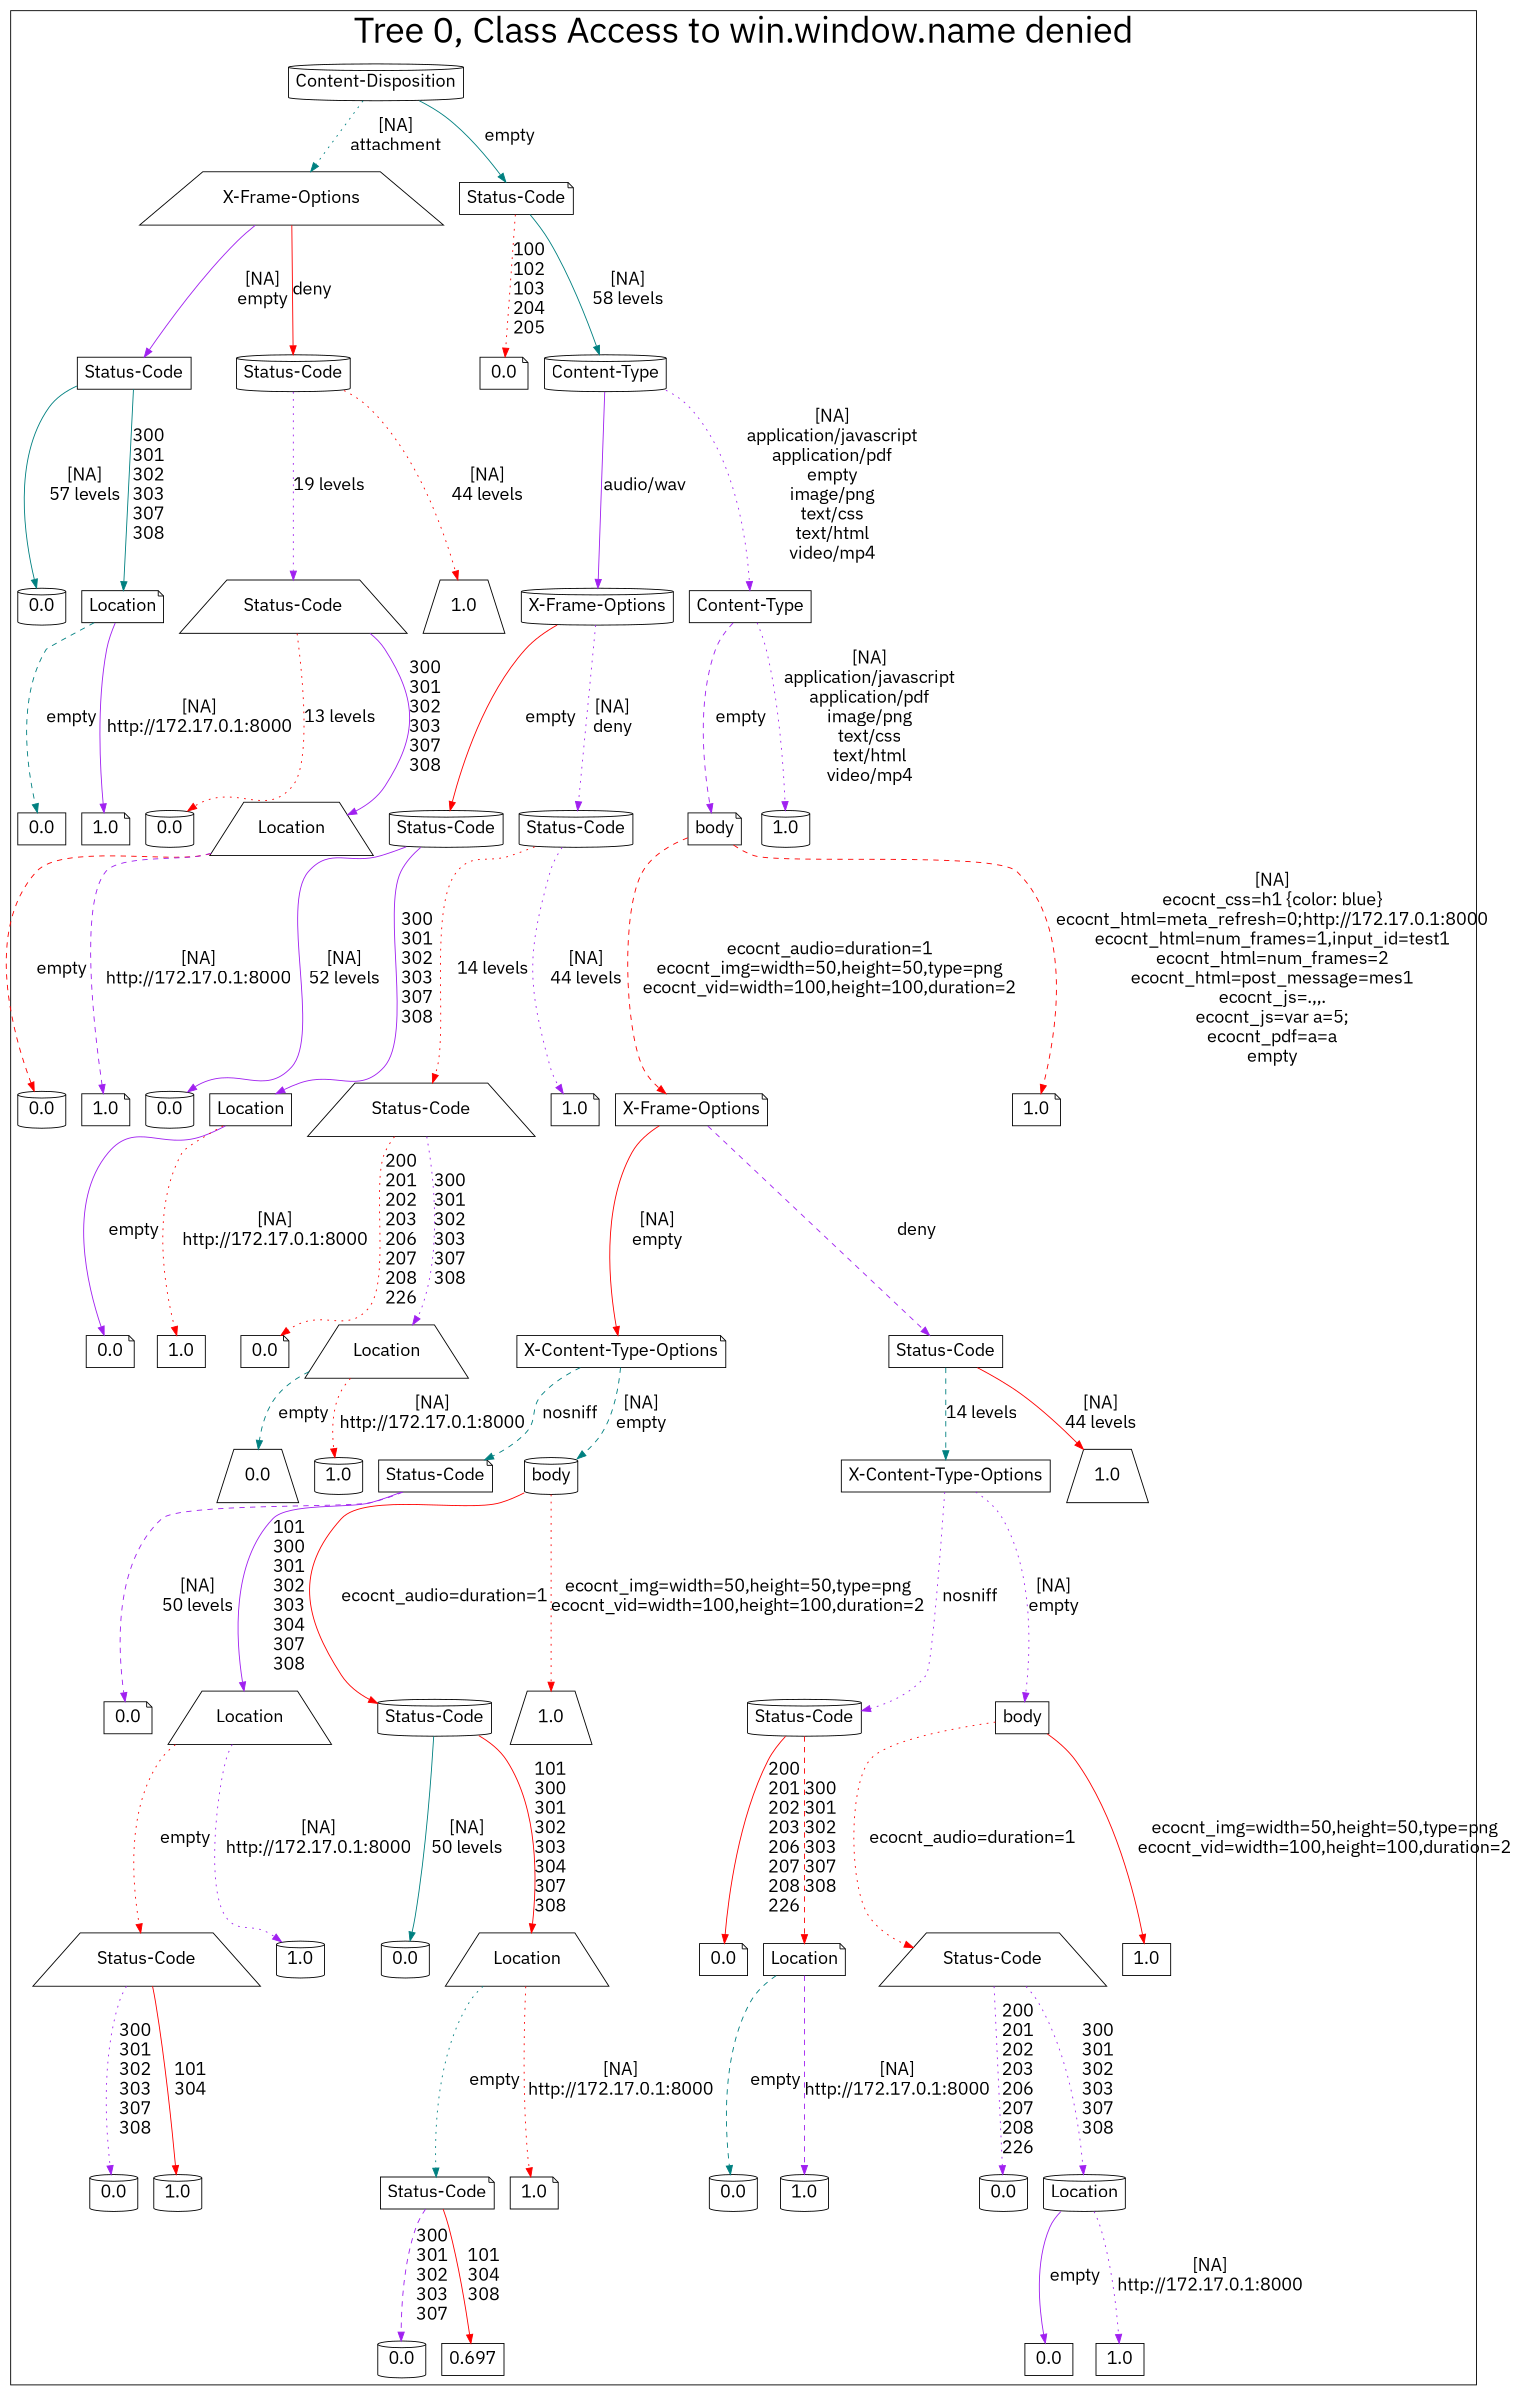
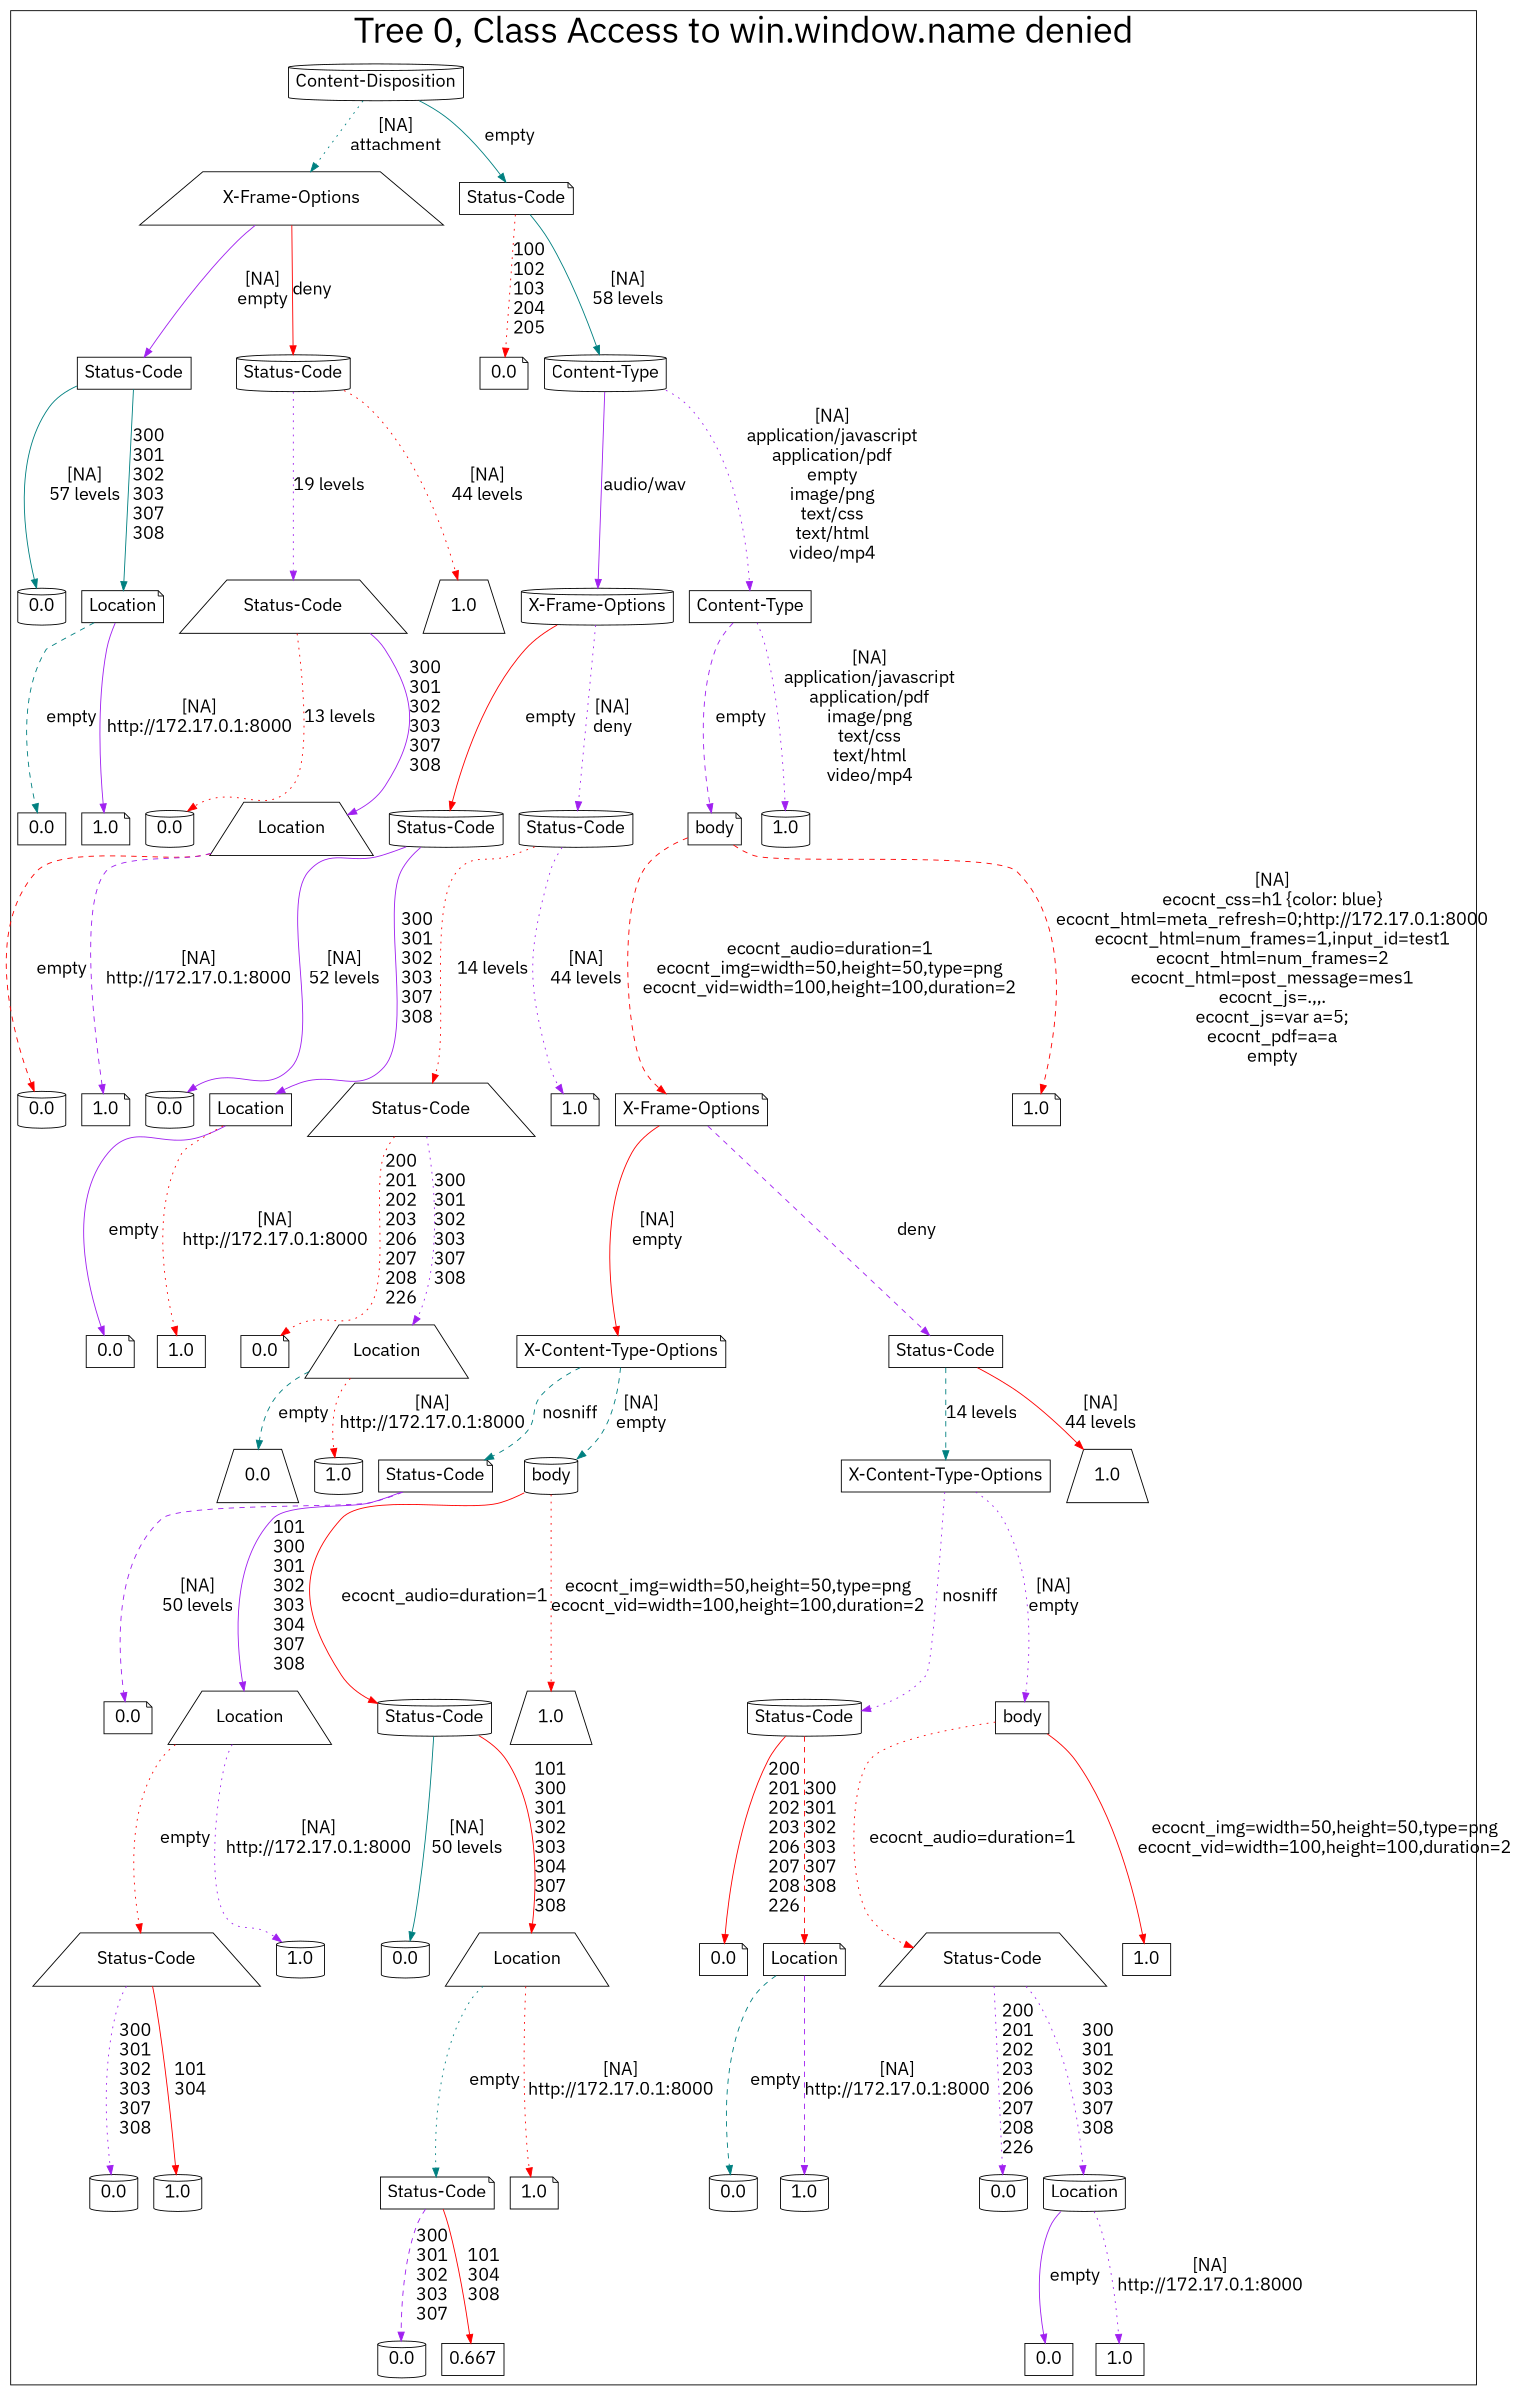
(473, 2359) -> (473, 2359)
